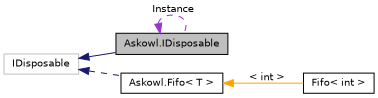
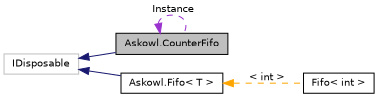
(172, 44) -> (172, 44)
(105, 73) -> (105, 73)
(268, 83) -> (268, 83)
